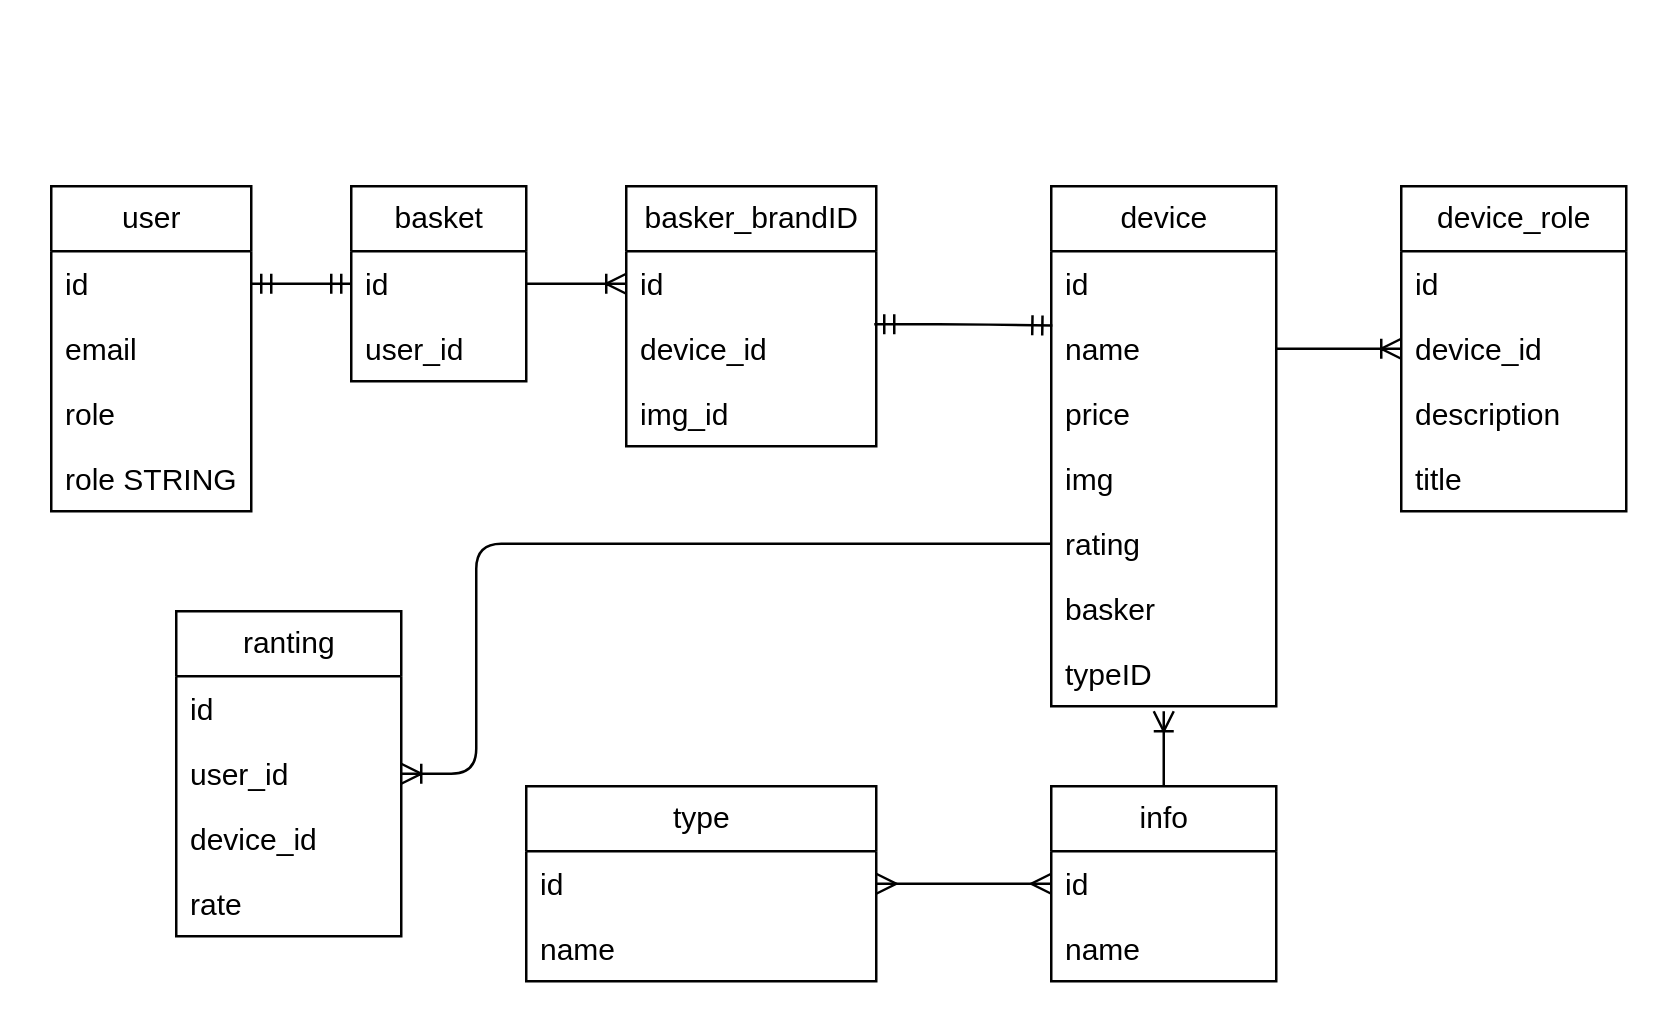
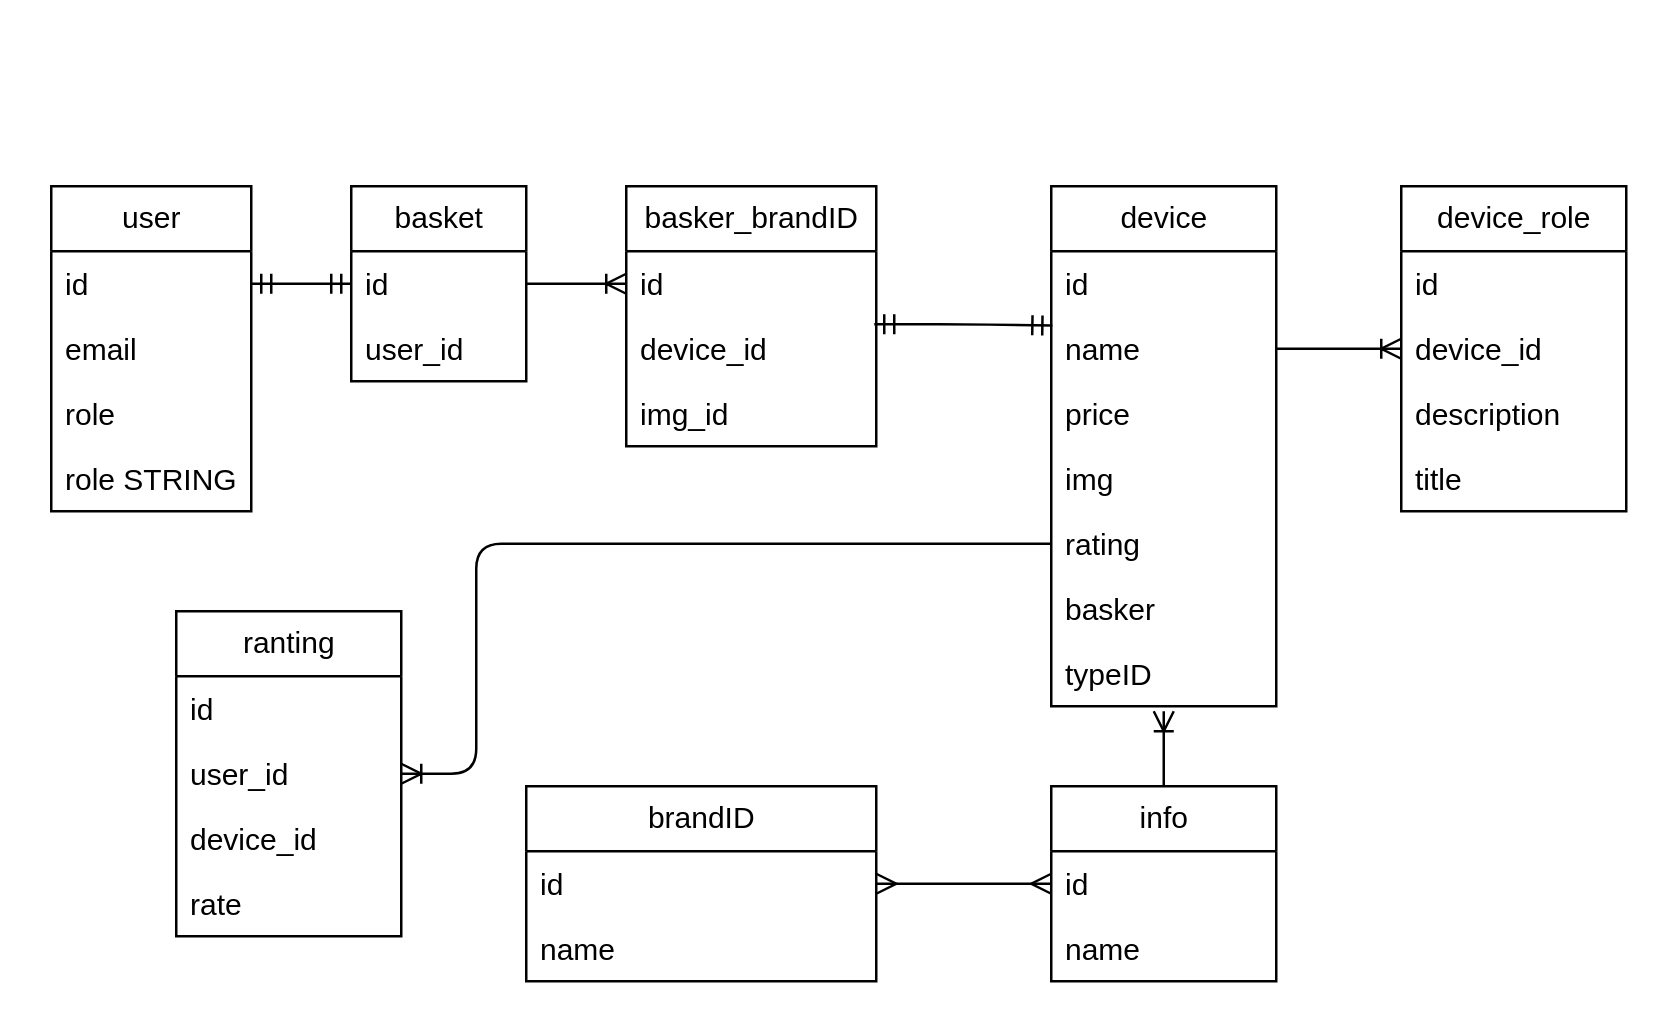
(703, 819) -> (703, 819)
